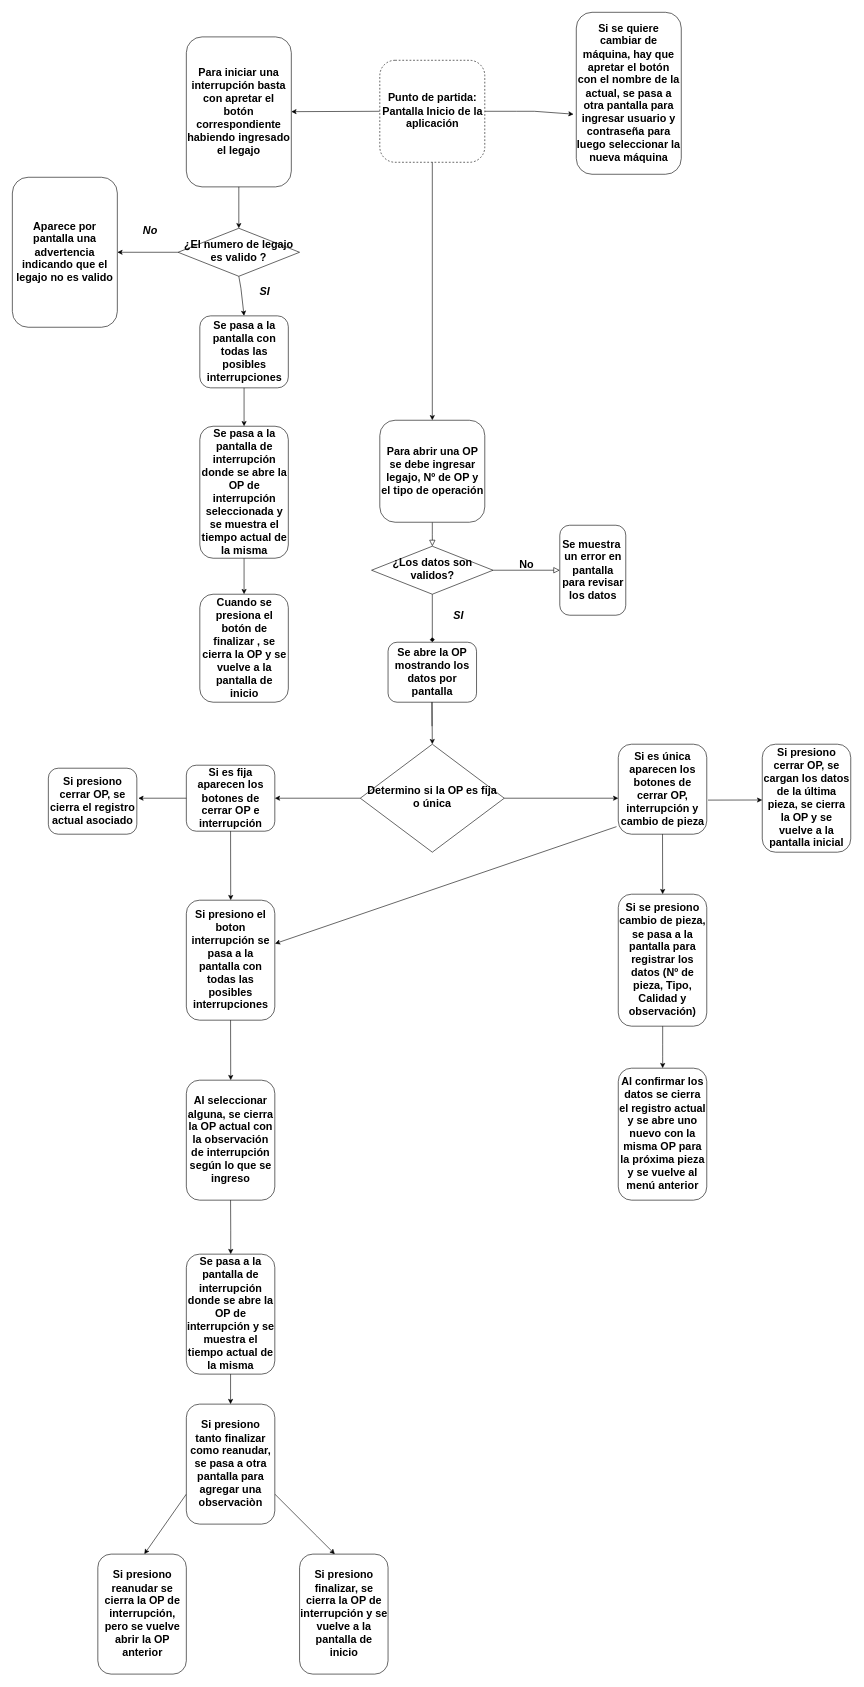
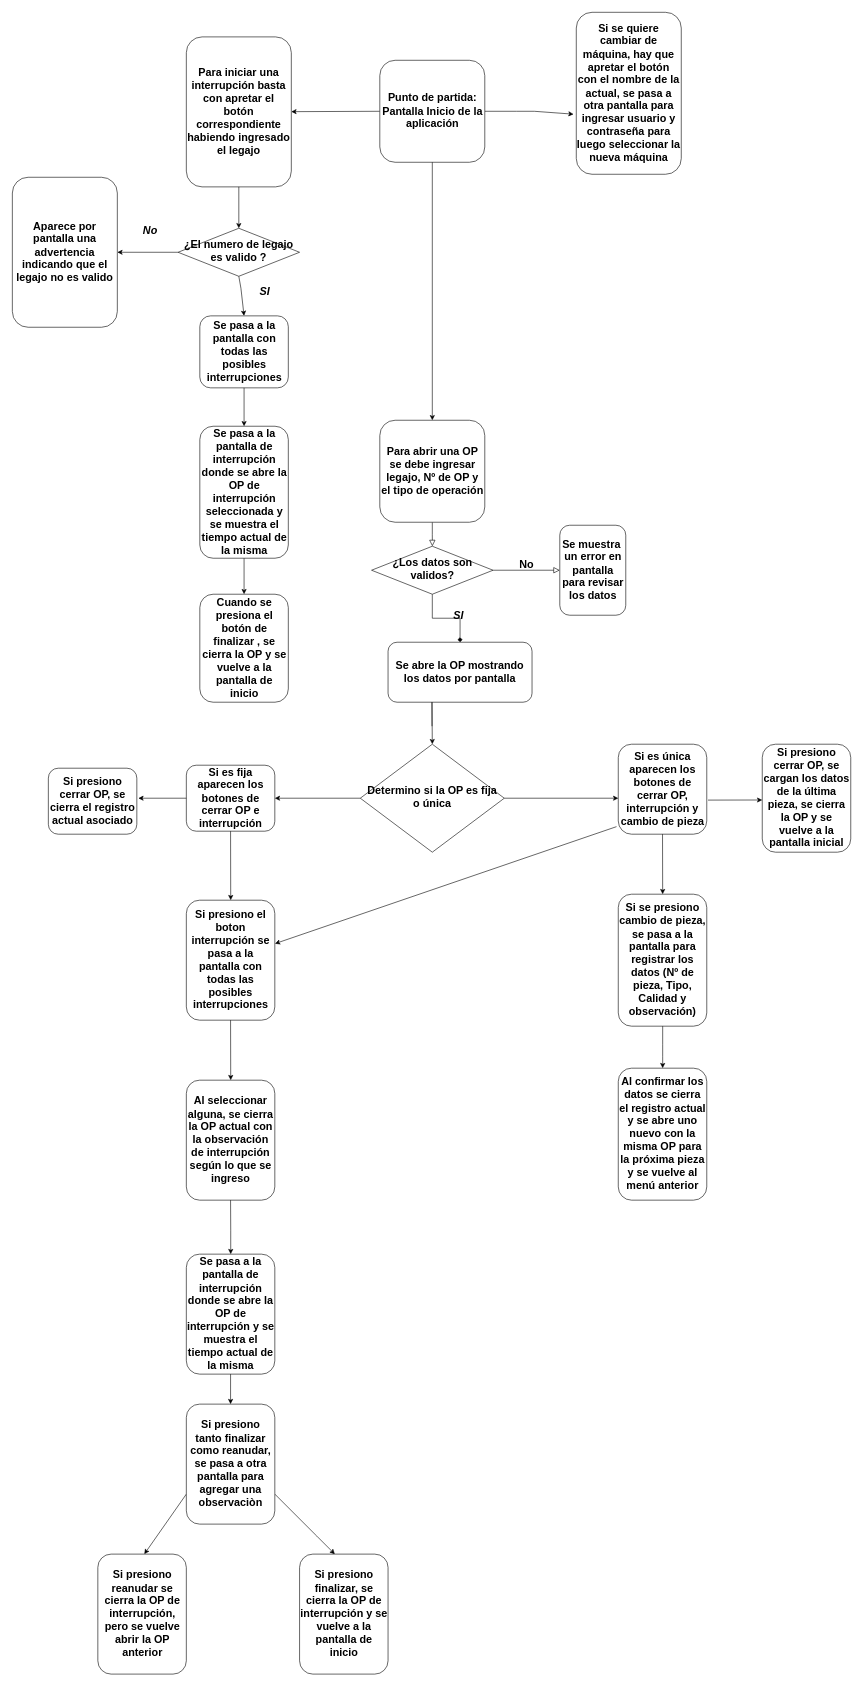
(432, 111) -> (432, 111)
(432, 672) -> (460, 672)
